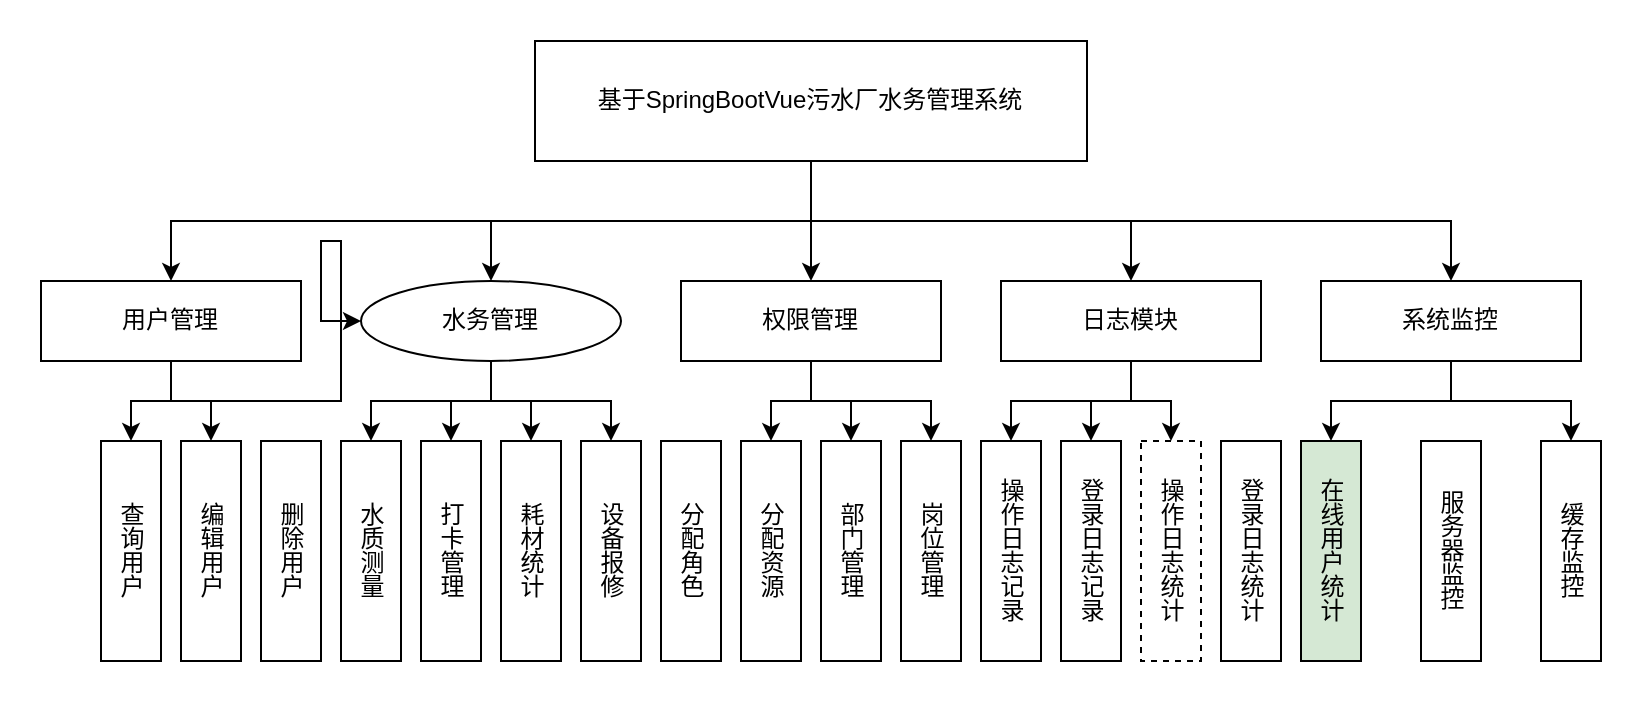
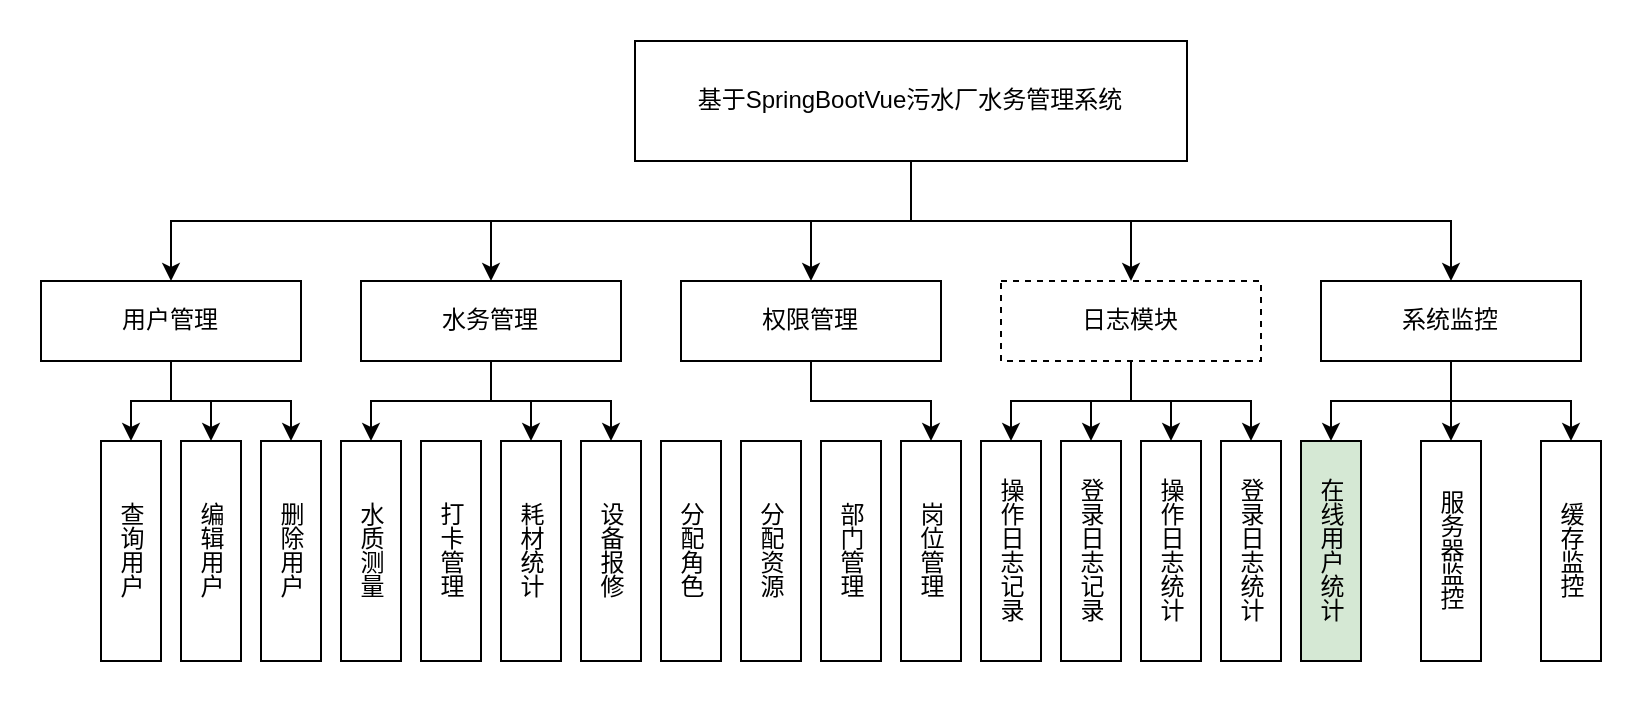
(811, 101) -> (911, 101)
(341, 284) -> (291, 413)
(491, 321) -> (491, 321)
(1131, 321) -> (1131, 321)
(776, 401) -> none
none -> (1226, 401)
(451, 416) -> none
(851, 416) -> none
none -> (1451, 416)
(1171, 551) -> (1171, 551)
